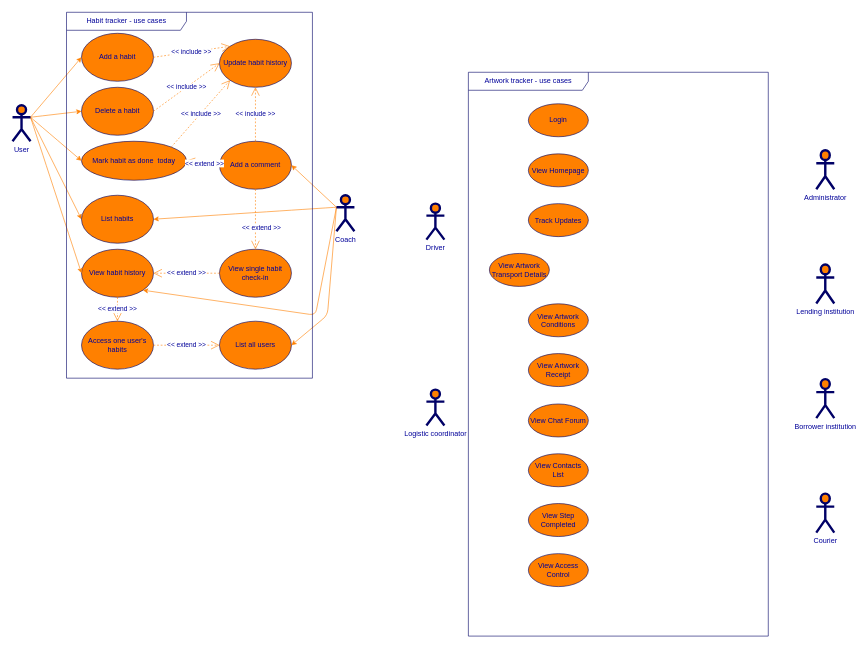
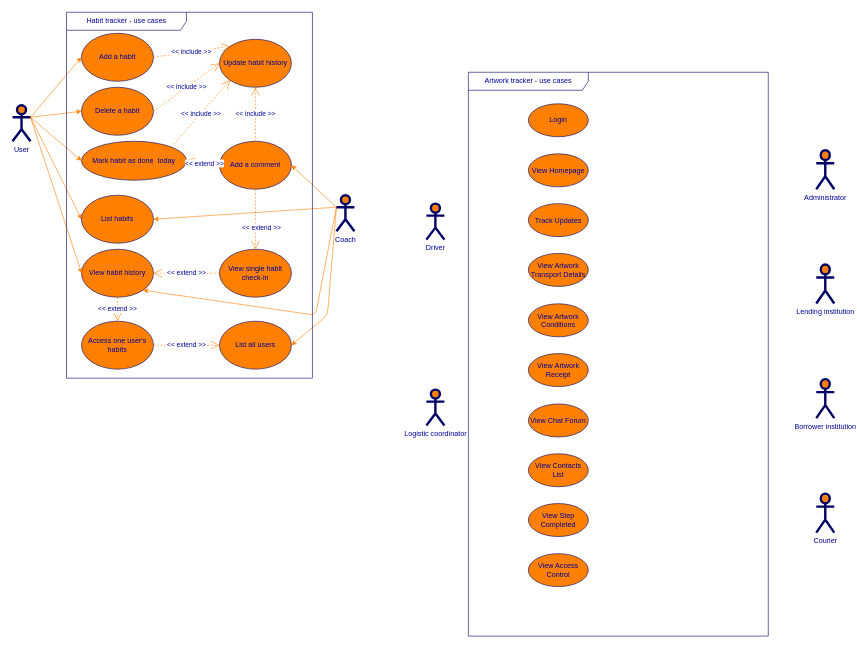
(519, 270) -> (558, 270)
